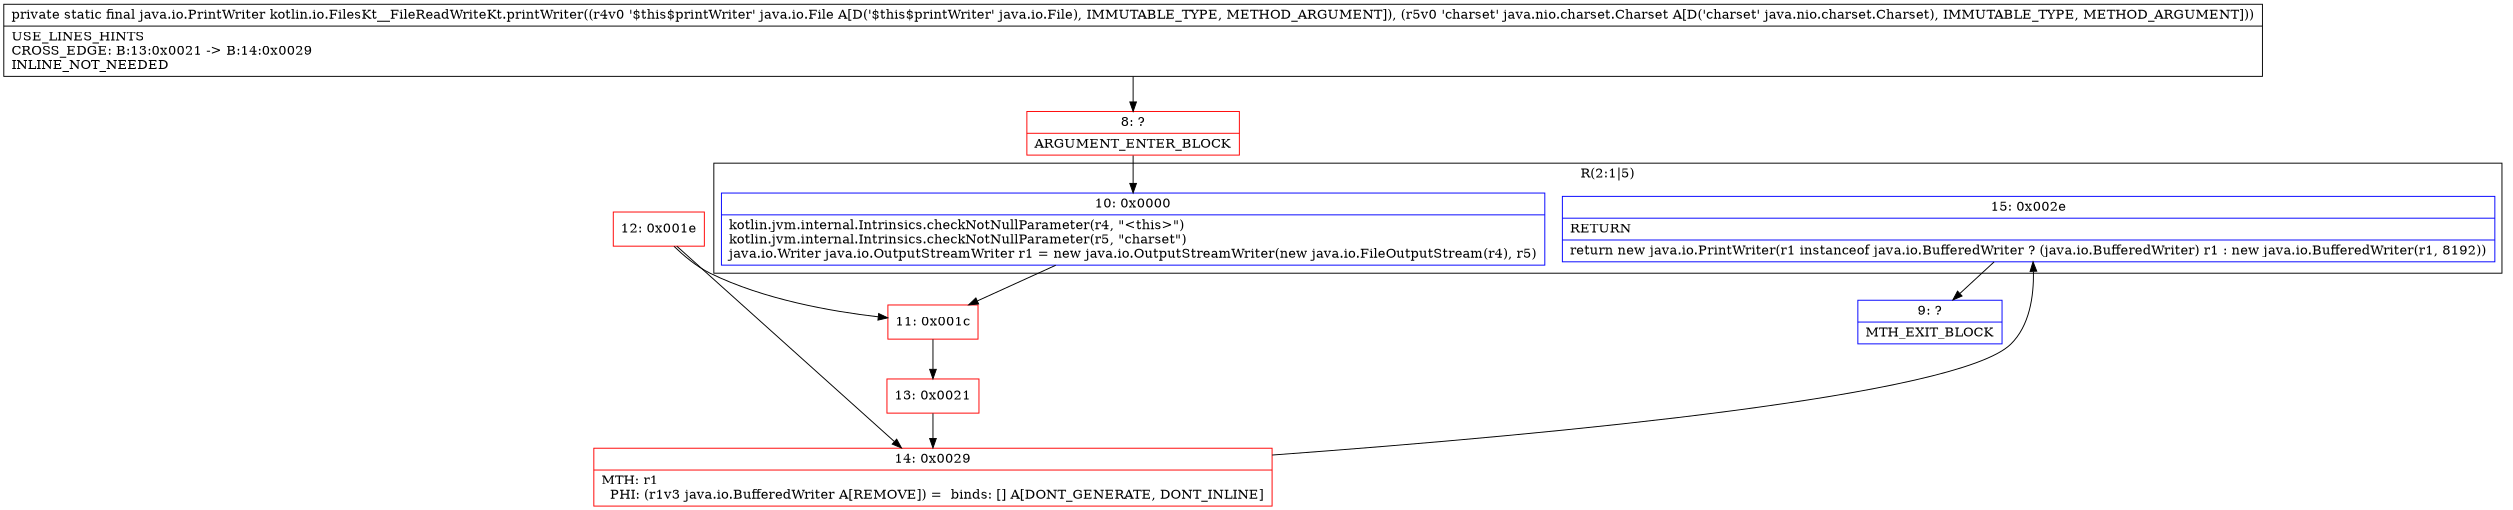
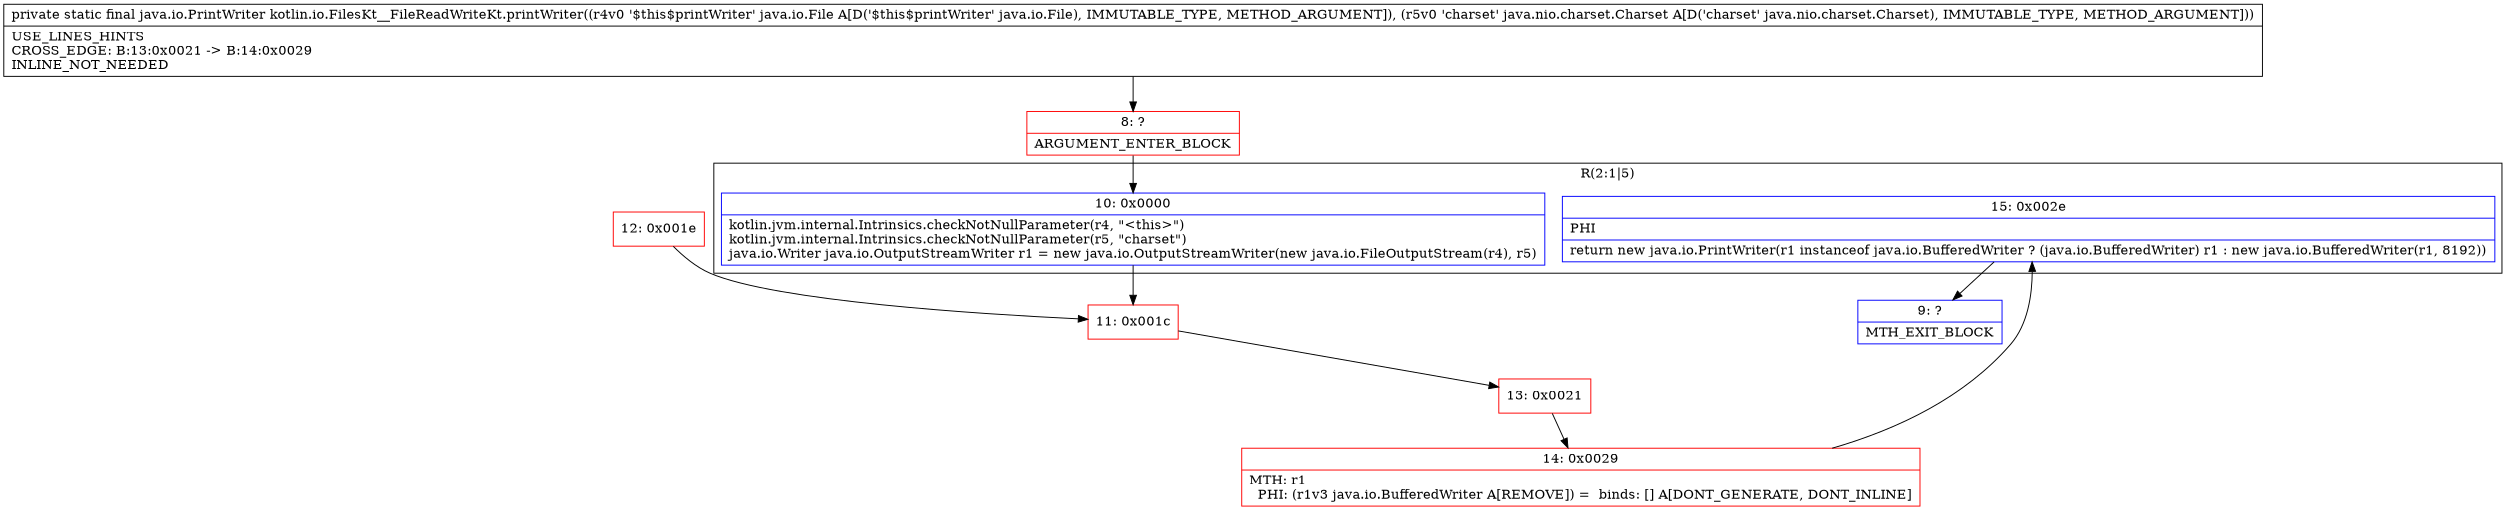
(1601, 229) -> (1583, 229)
(785, 344) -> none
